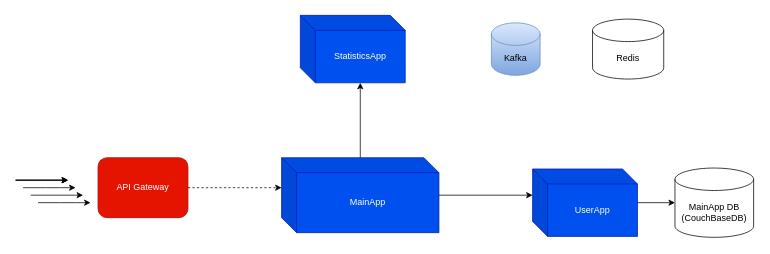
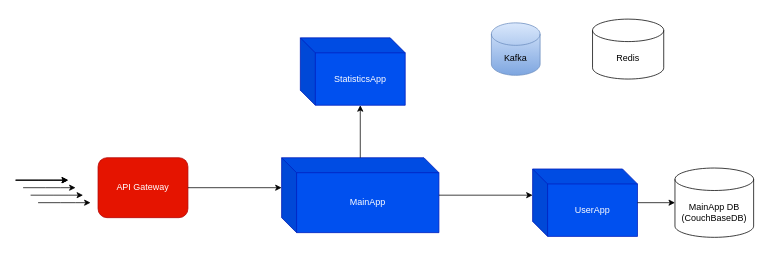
(353, 49) -> (353, 72)
(230, 188) -> (230, 188)
